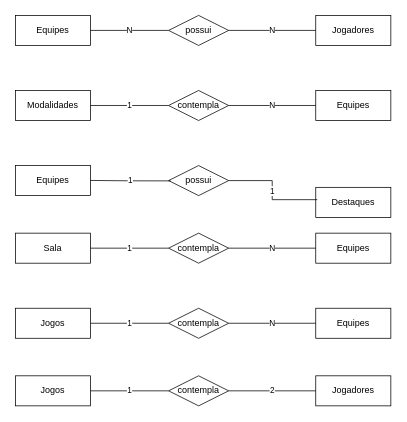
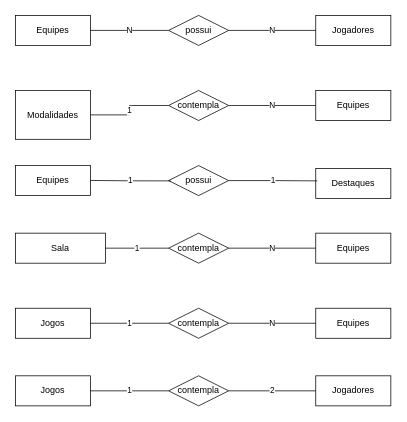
(53, 105) -> (53, 115)
(353, 202) -> (353, 183)
(53, 248) -> (60, 248)
